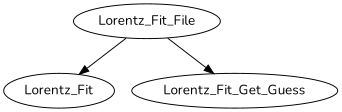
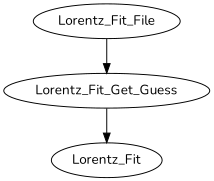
(107, 53) -> (107, 121)
